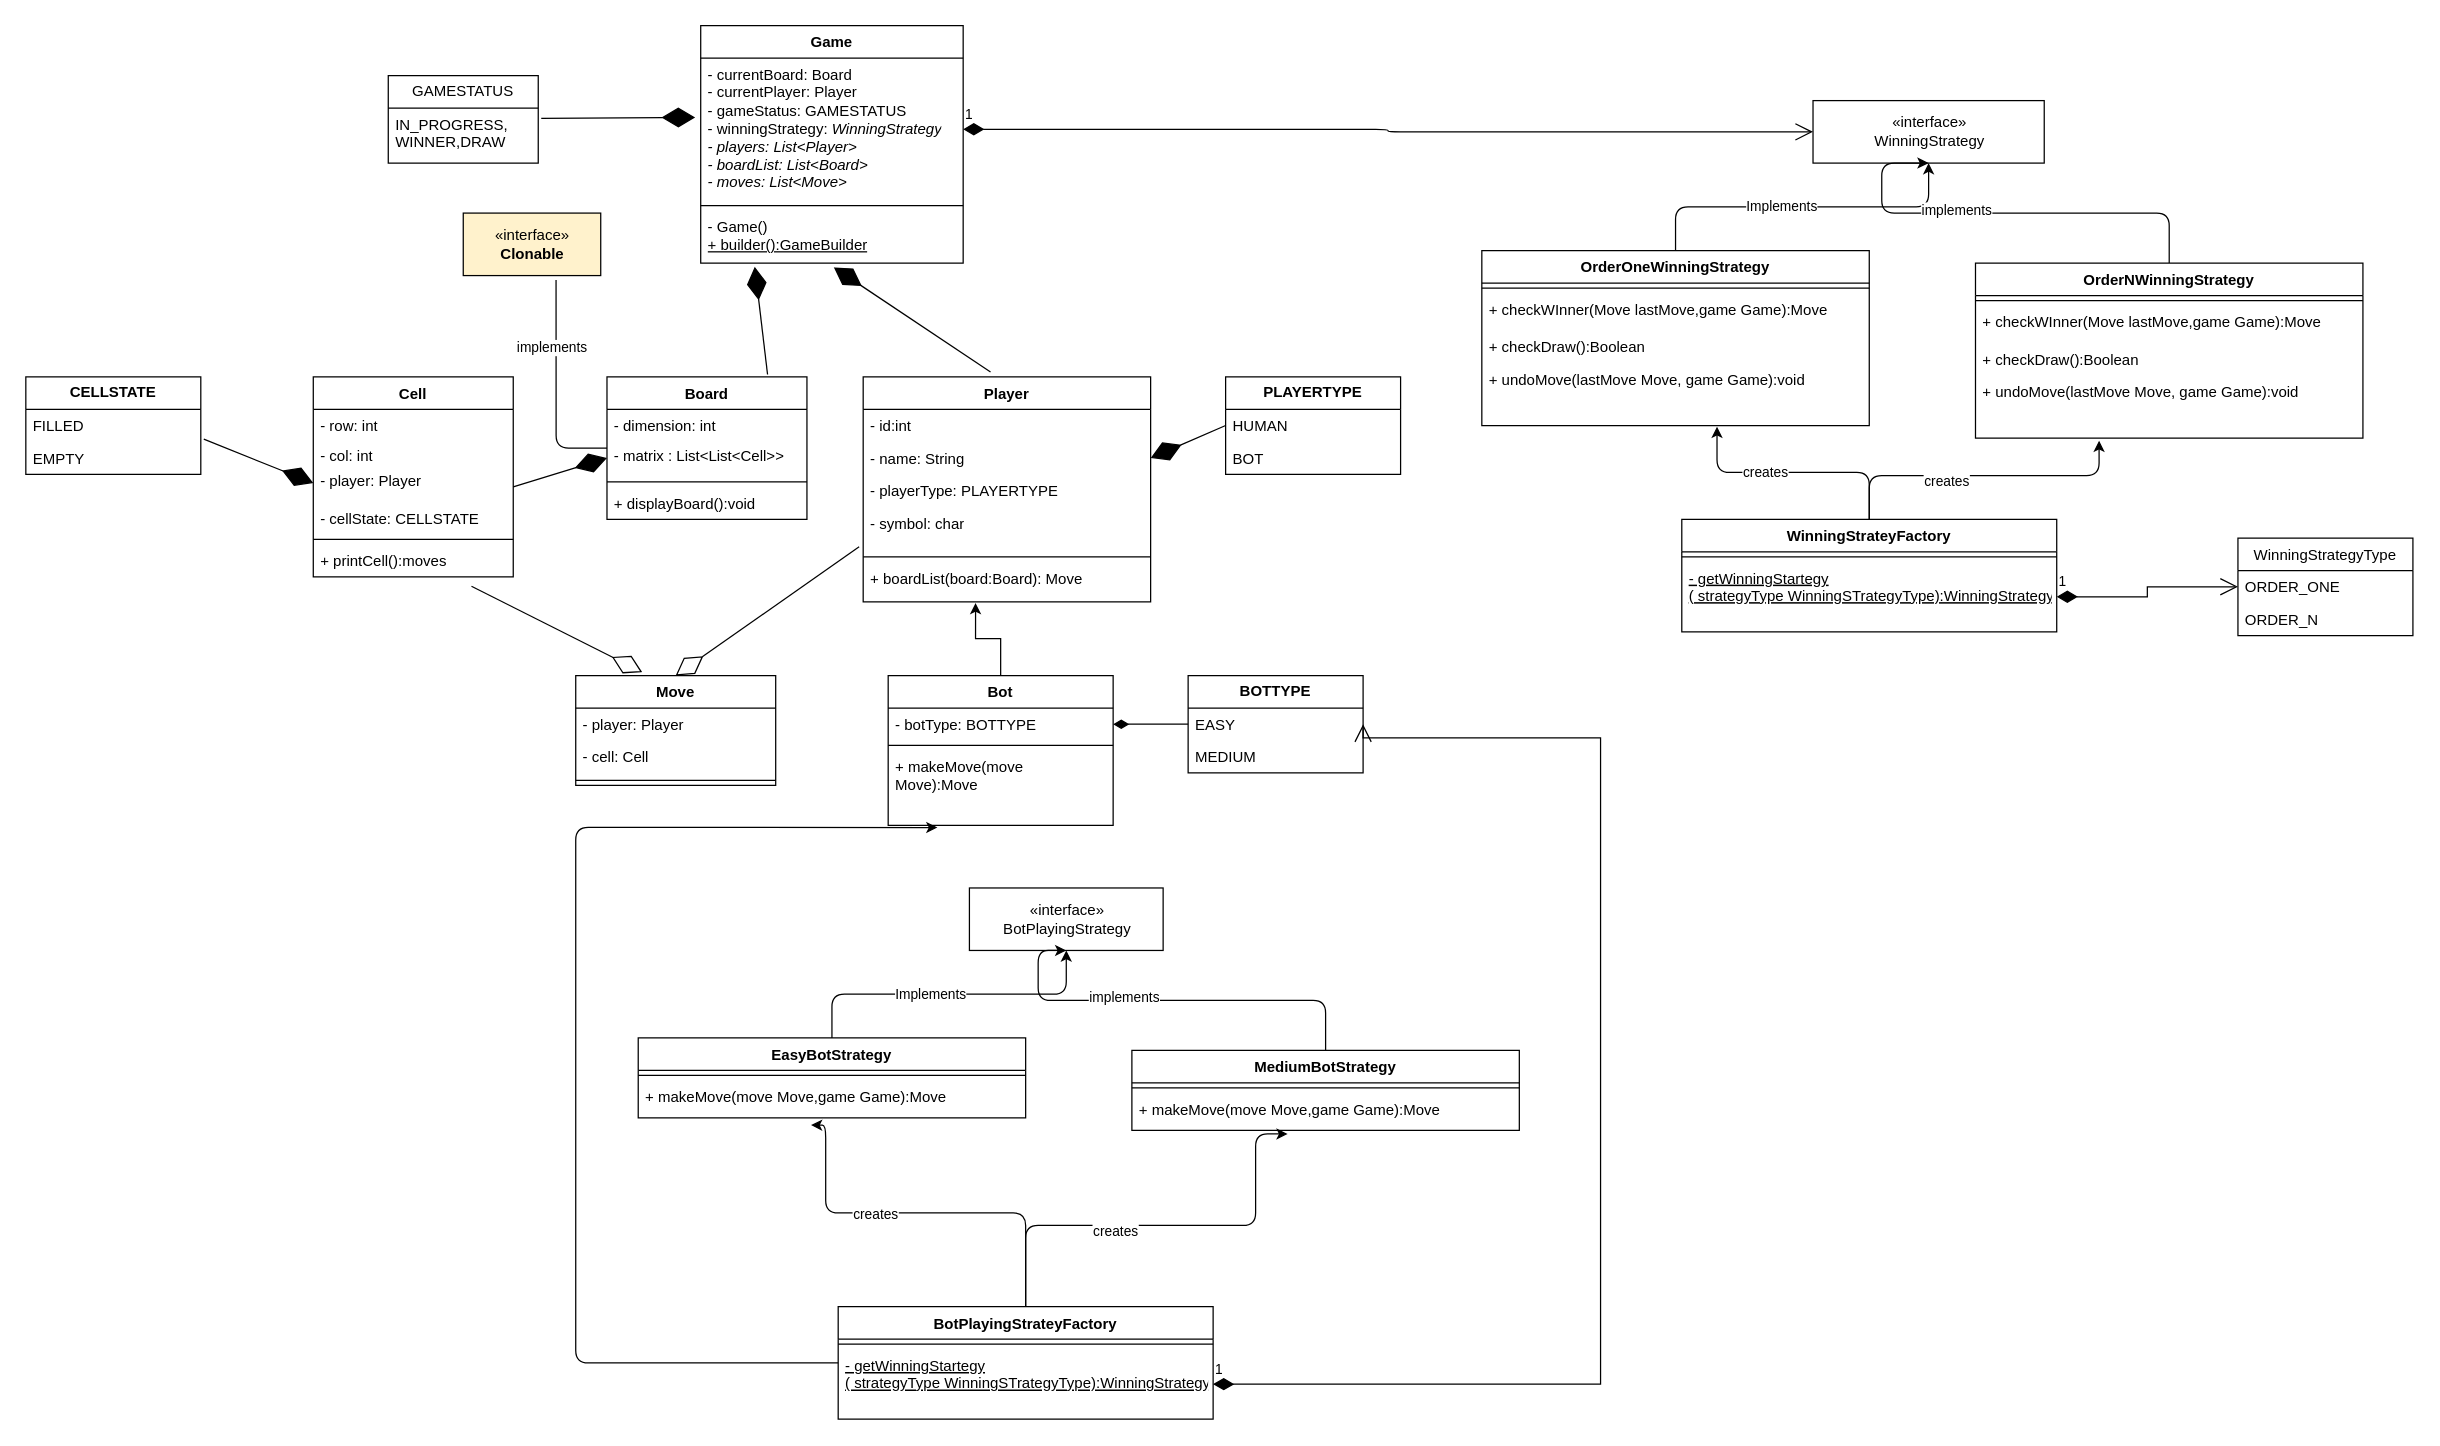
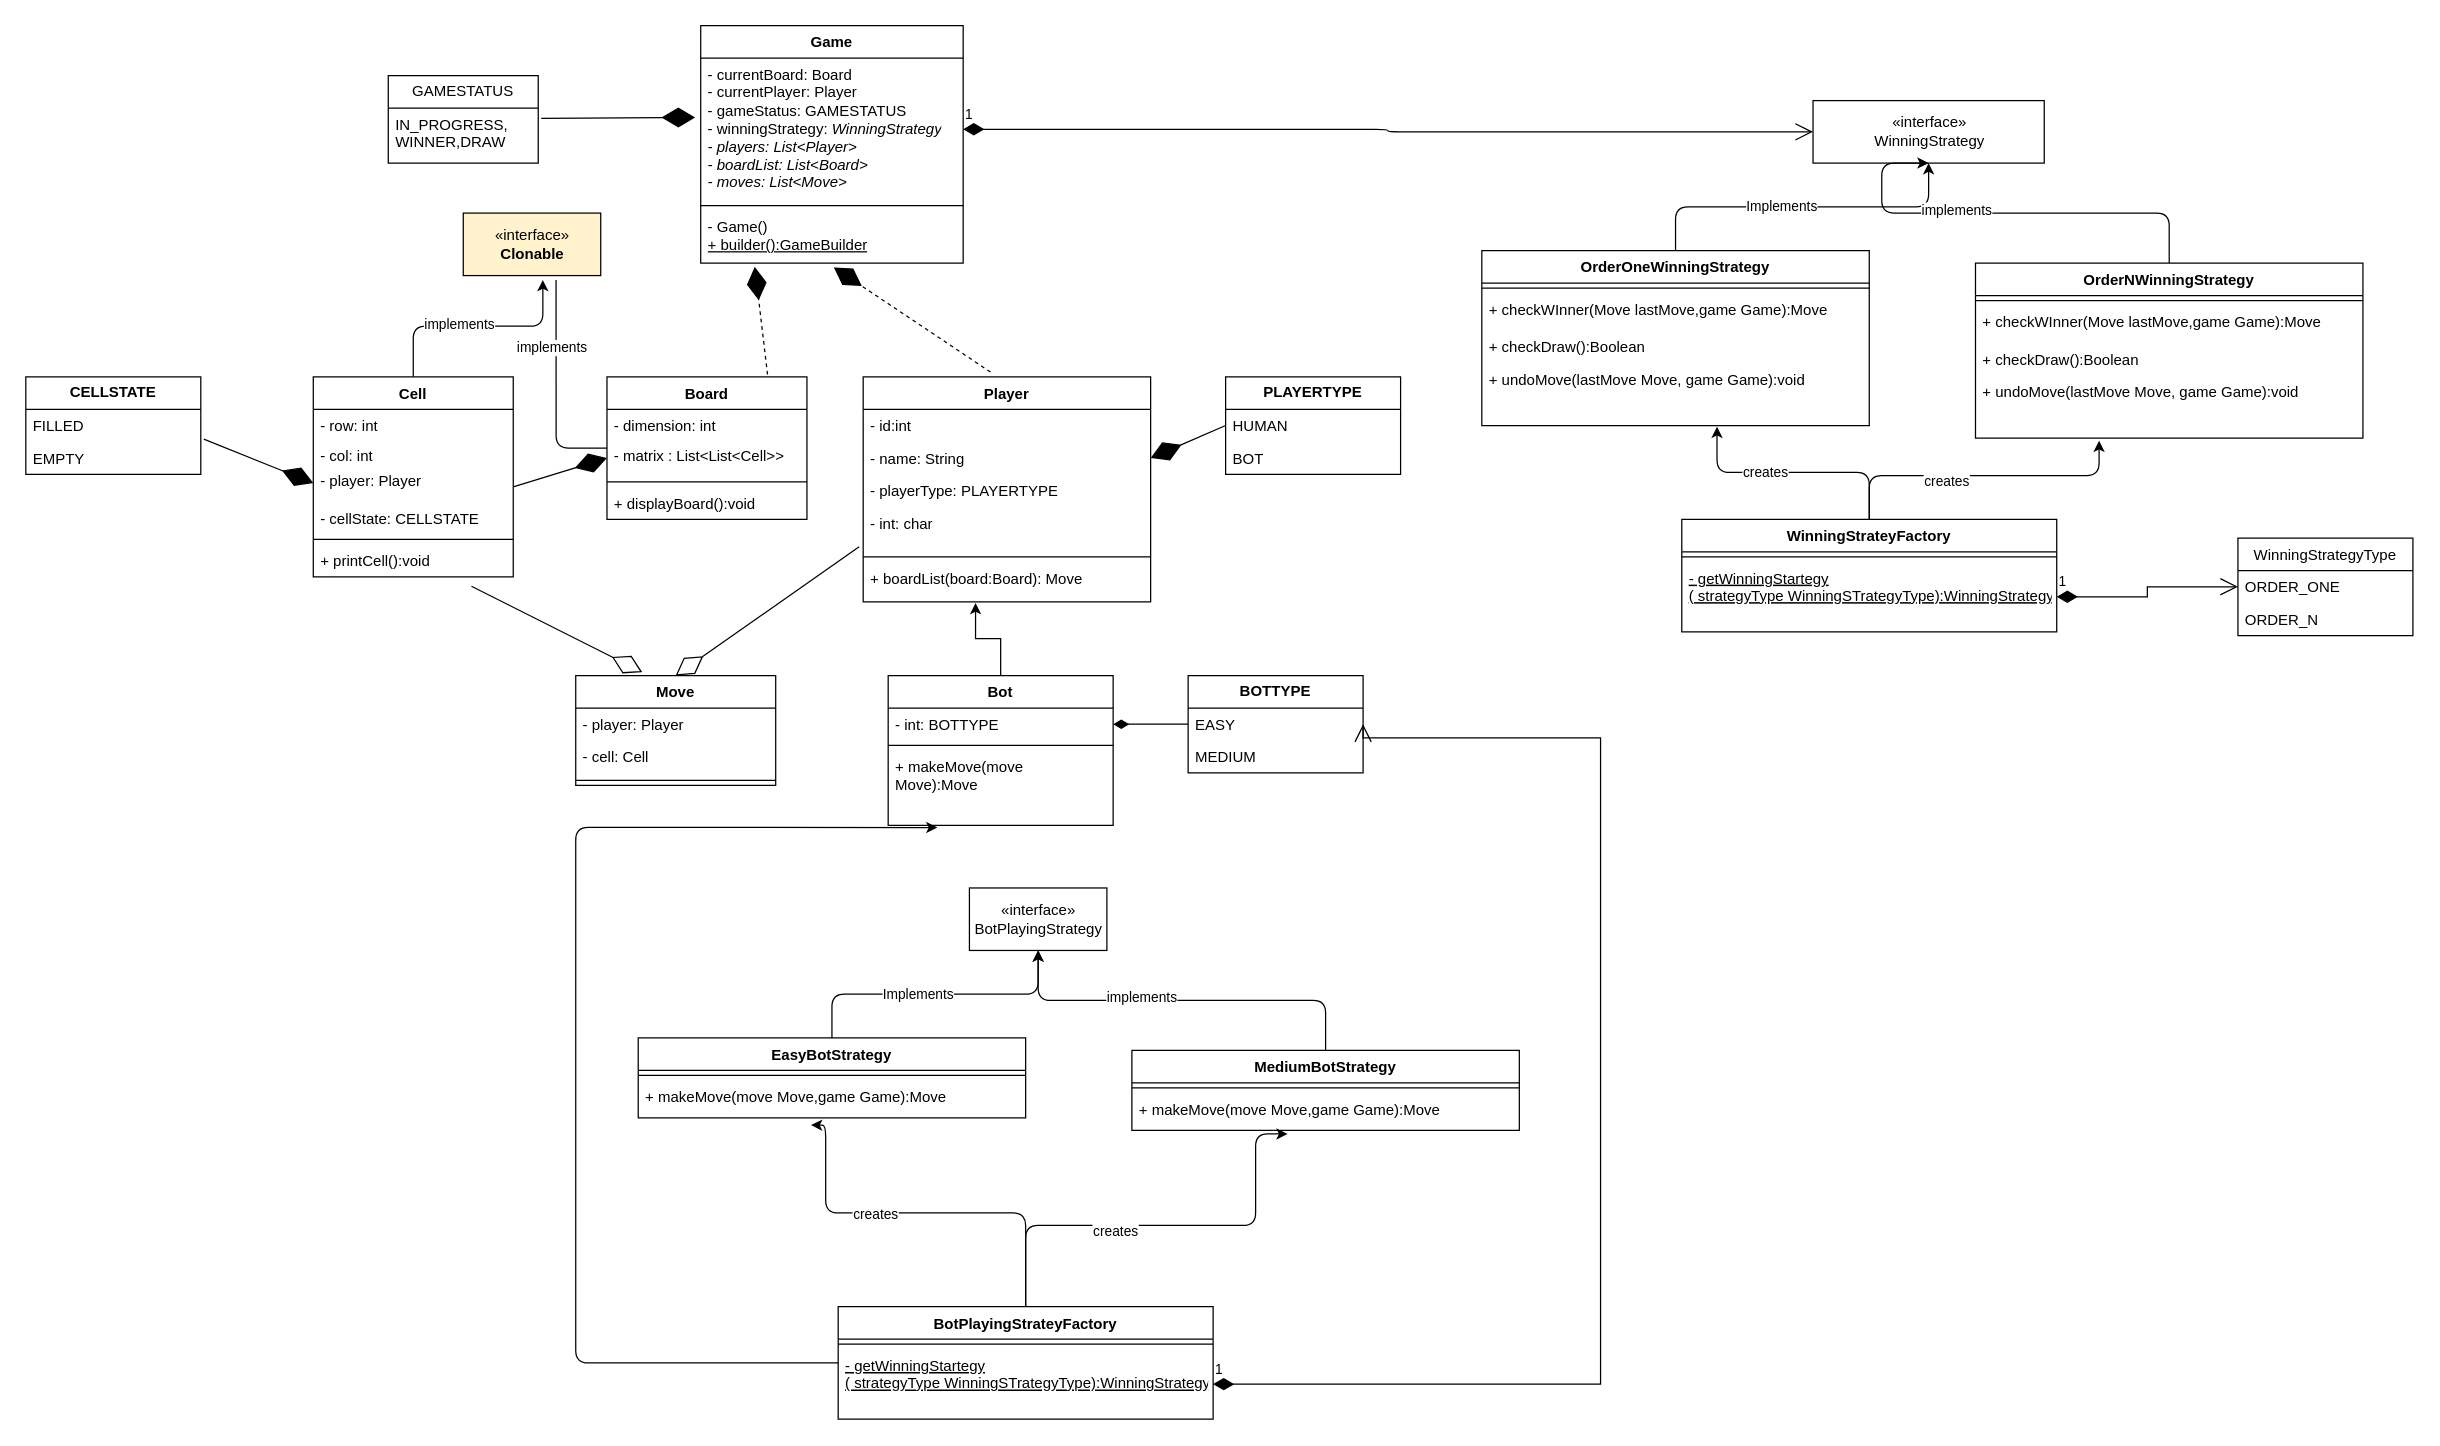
none -> (471, 326)
(925, 328) -> (925, 328)
(763, 336) -> (763, 336)
(922, 525) -> (909, 525)
(391, 562) -> (385, 562)
(965, 726) -> (947, 726)
(1066, 919) -> (1038, 919)
